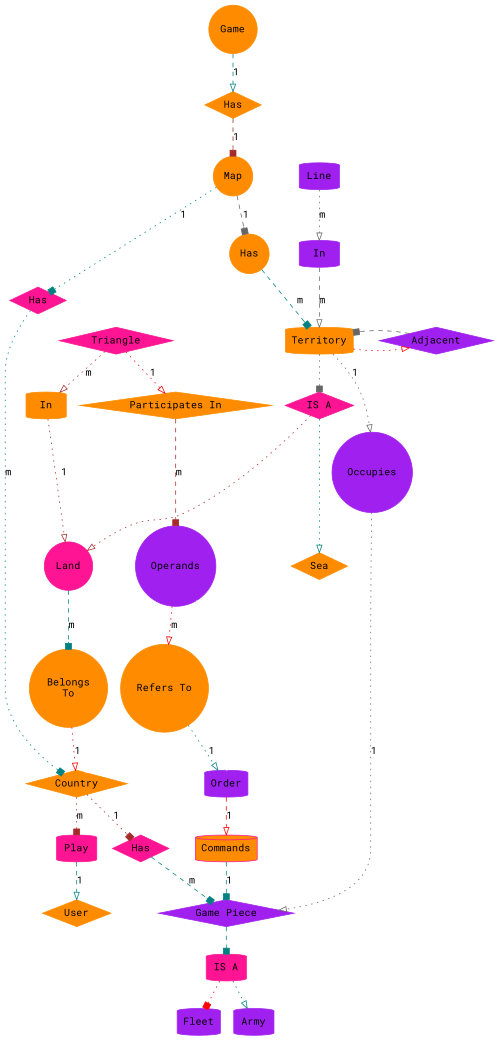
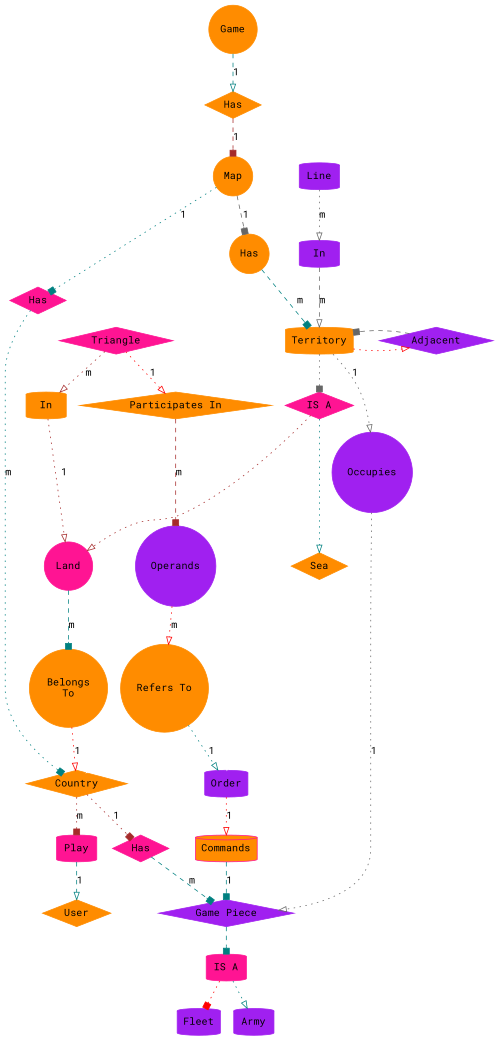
(226, 812) -> (226, 812)
